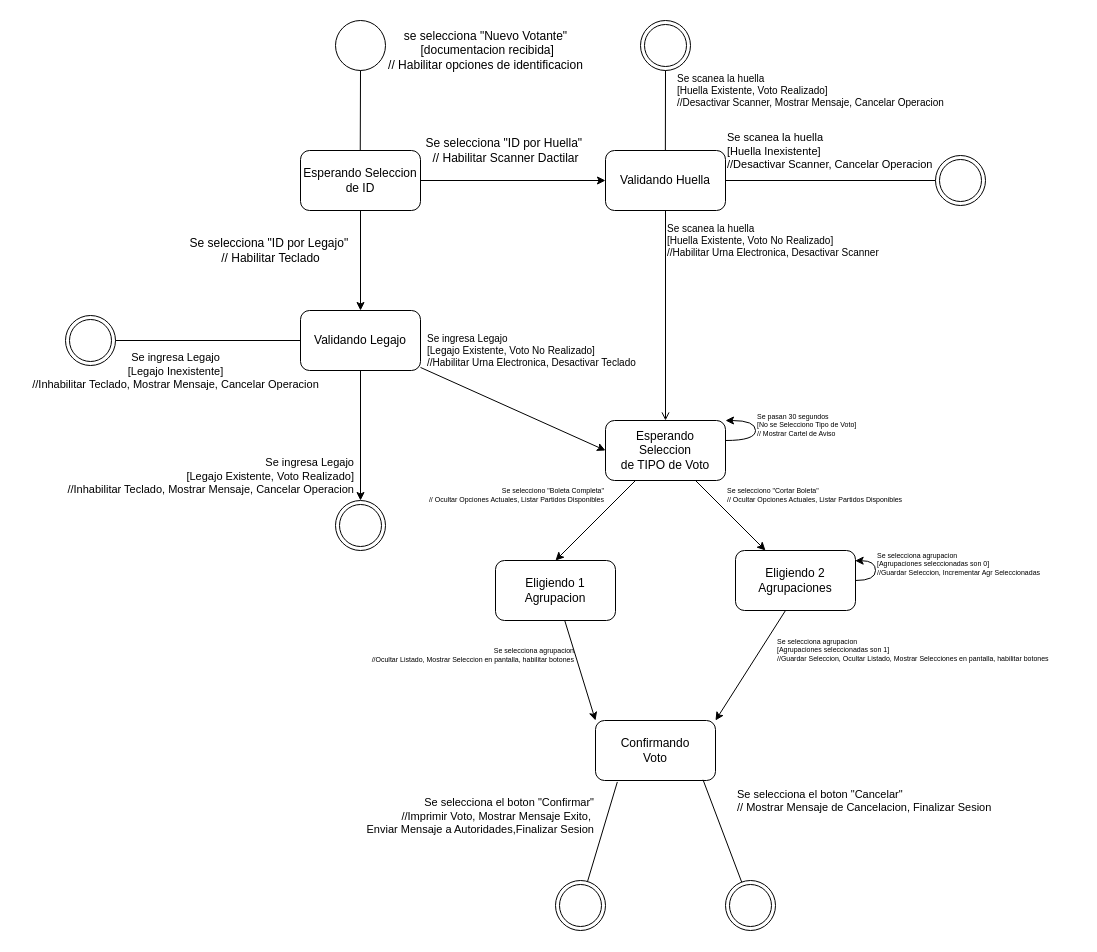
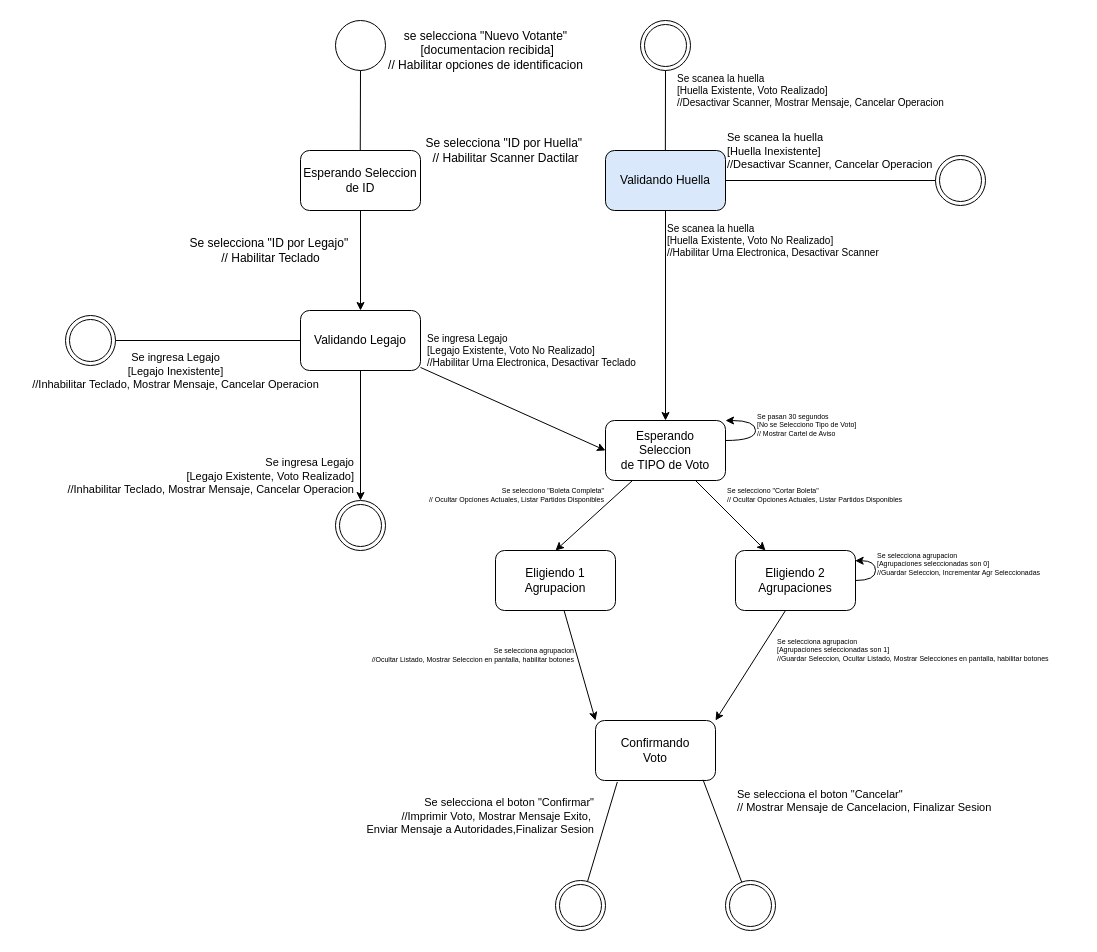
(510, 181) -> none
(666, 181) -> (666, 181)
(666, 413) -> (666, 412)
(556, 591) -> (556, 581)
